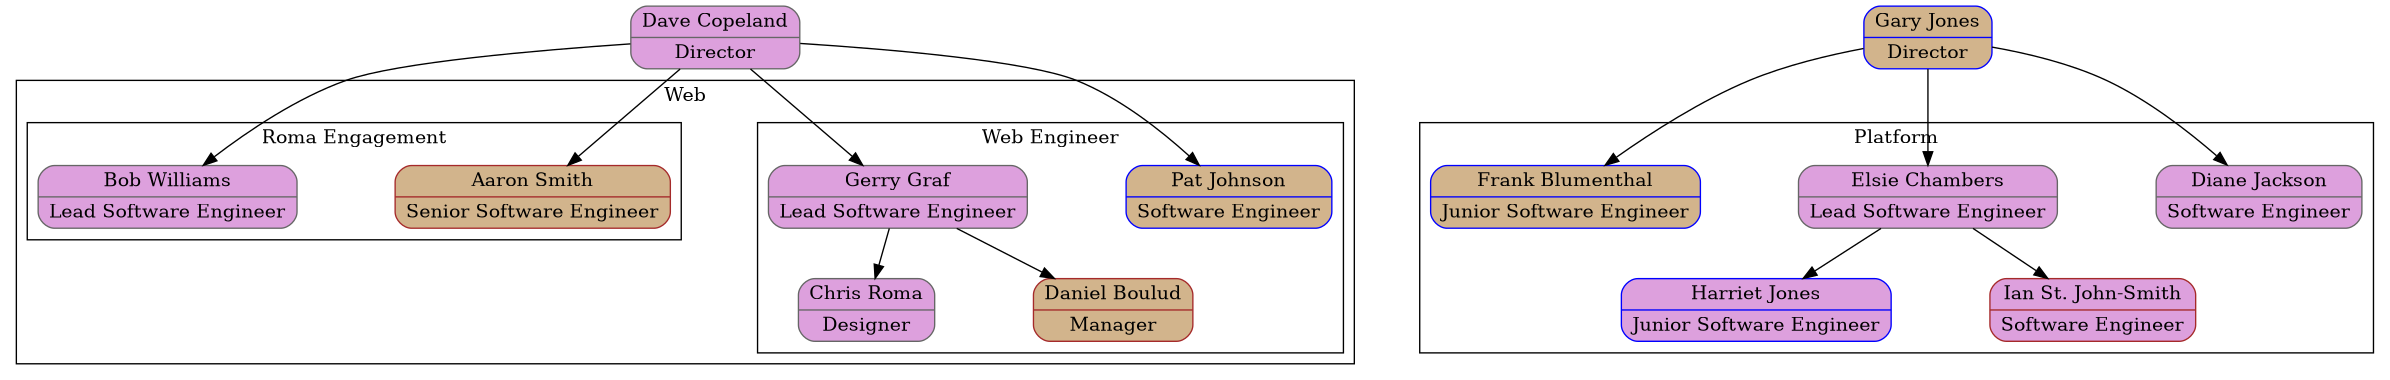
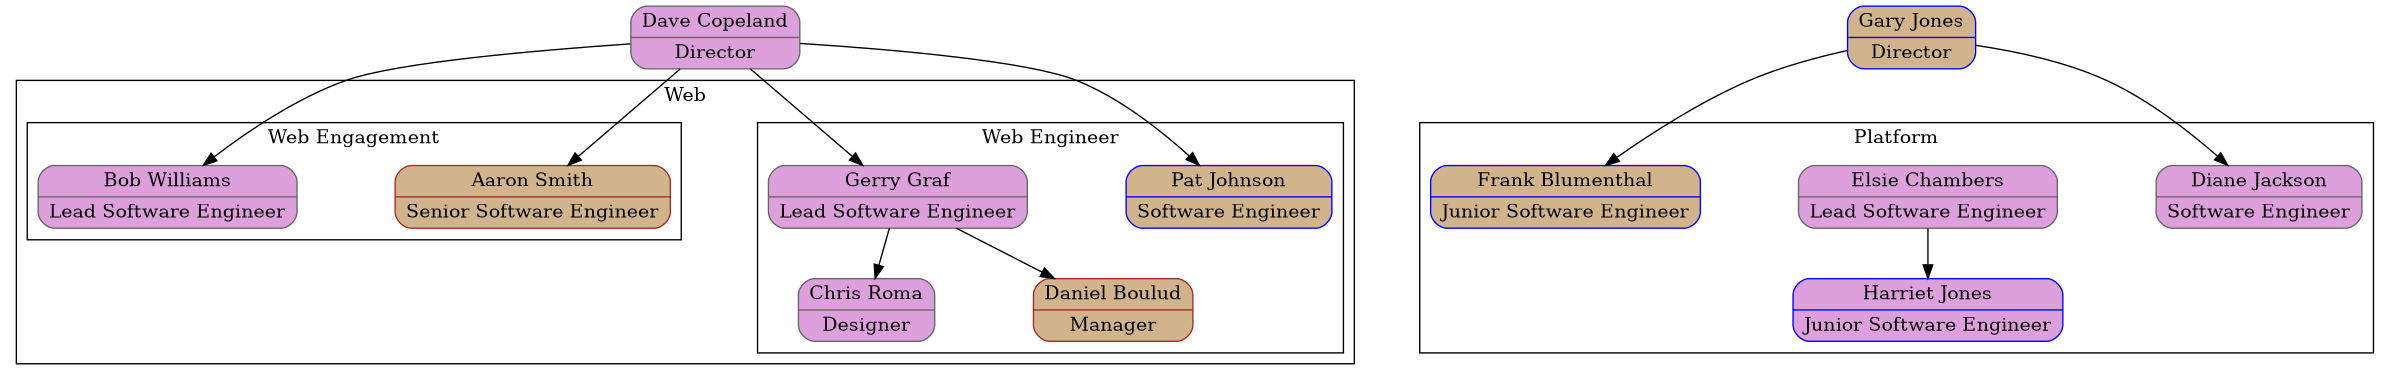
(1928, 110) -> none
(354, 138) -> (354, 138)
(2093, 310) -> none
